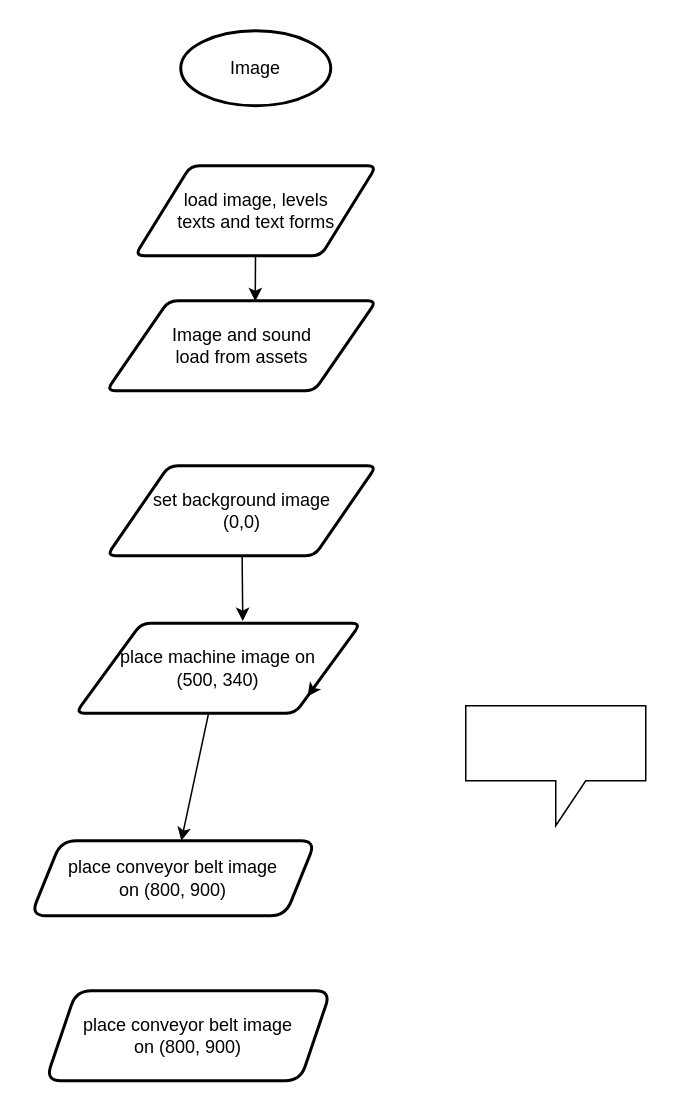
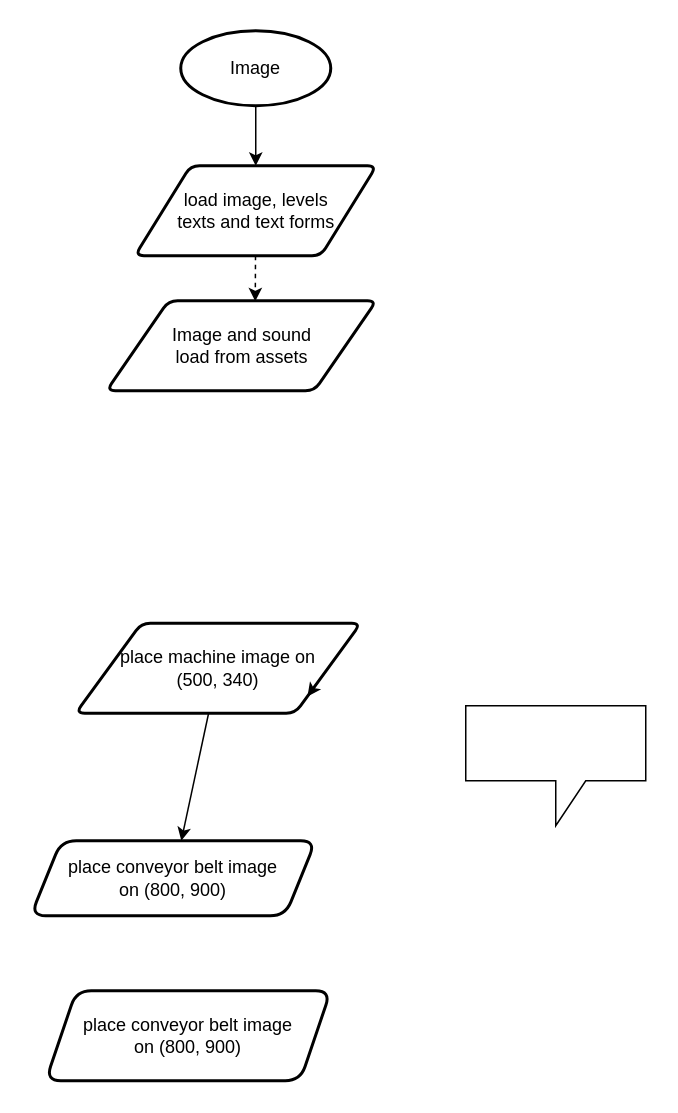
none -> (256, 131)
(255, 274) -> (255, 274)
(242, 511) -> none
(242, 583) -> none
